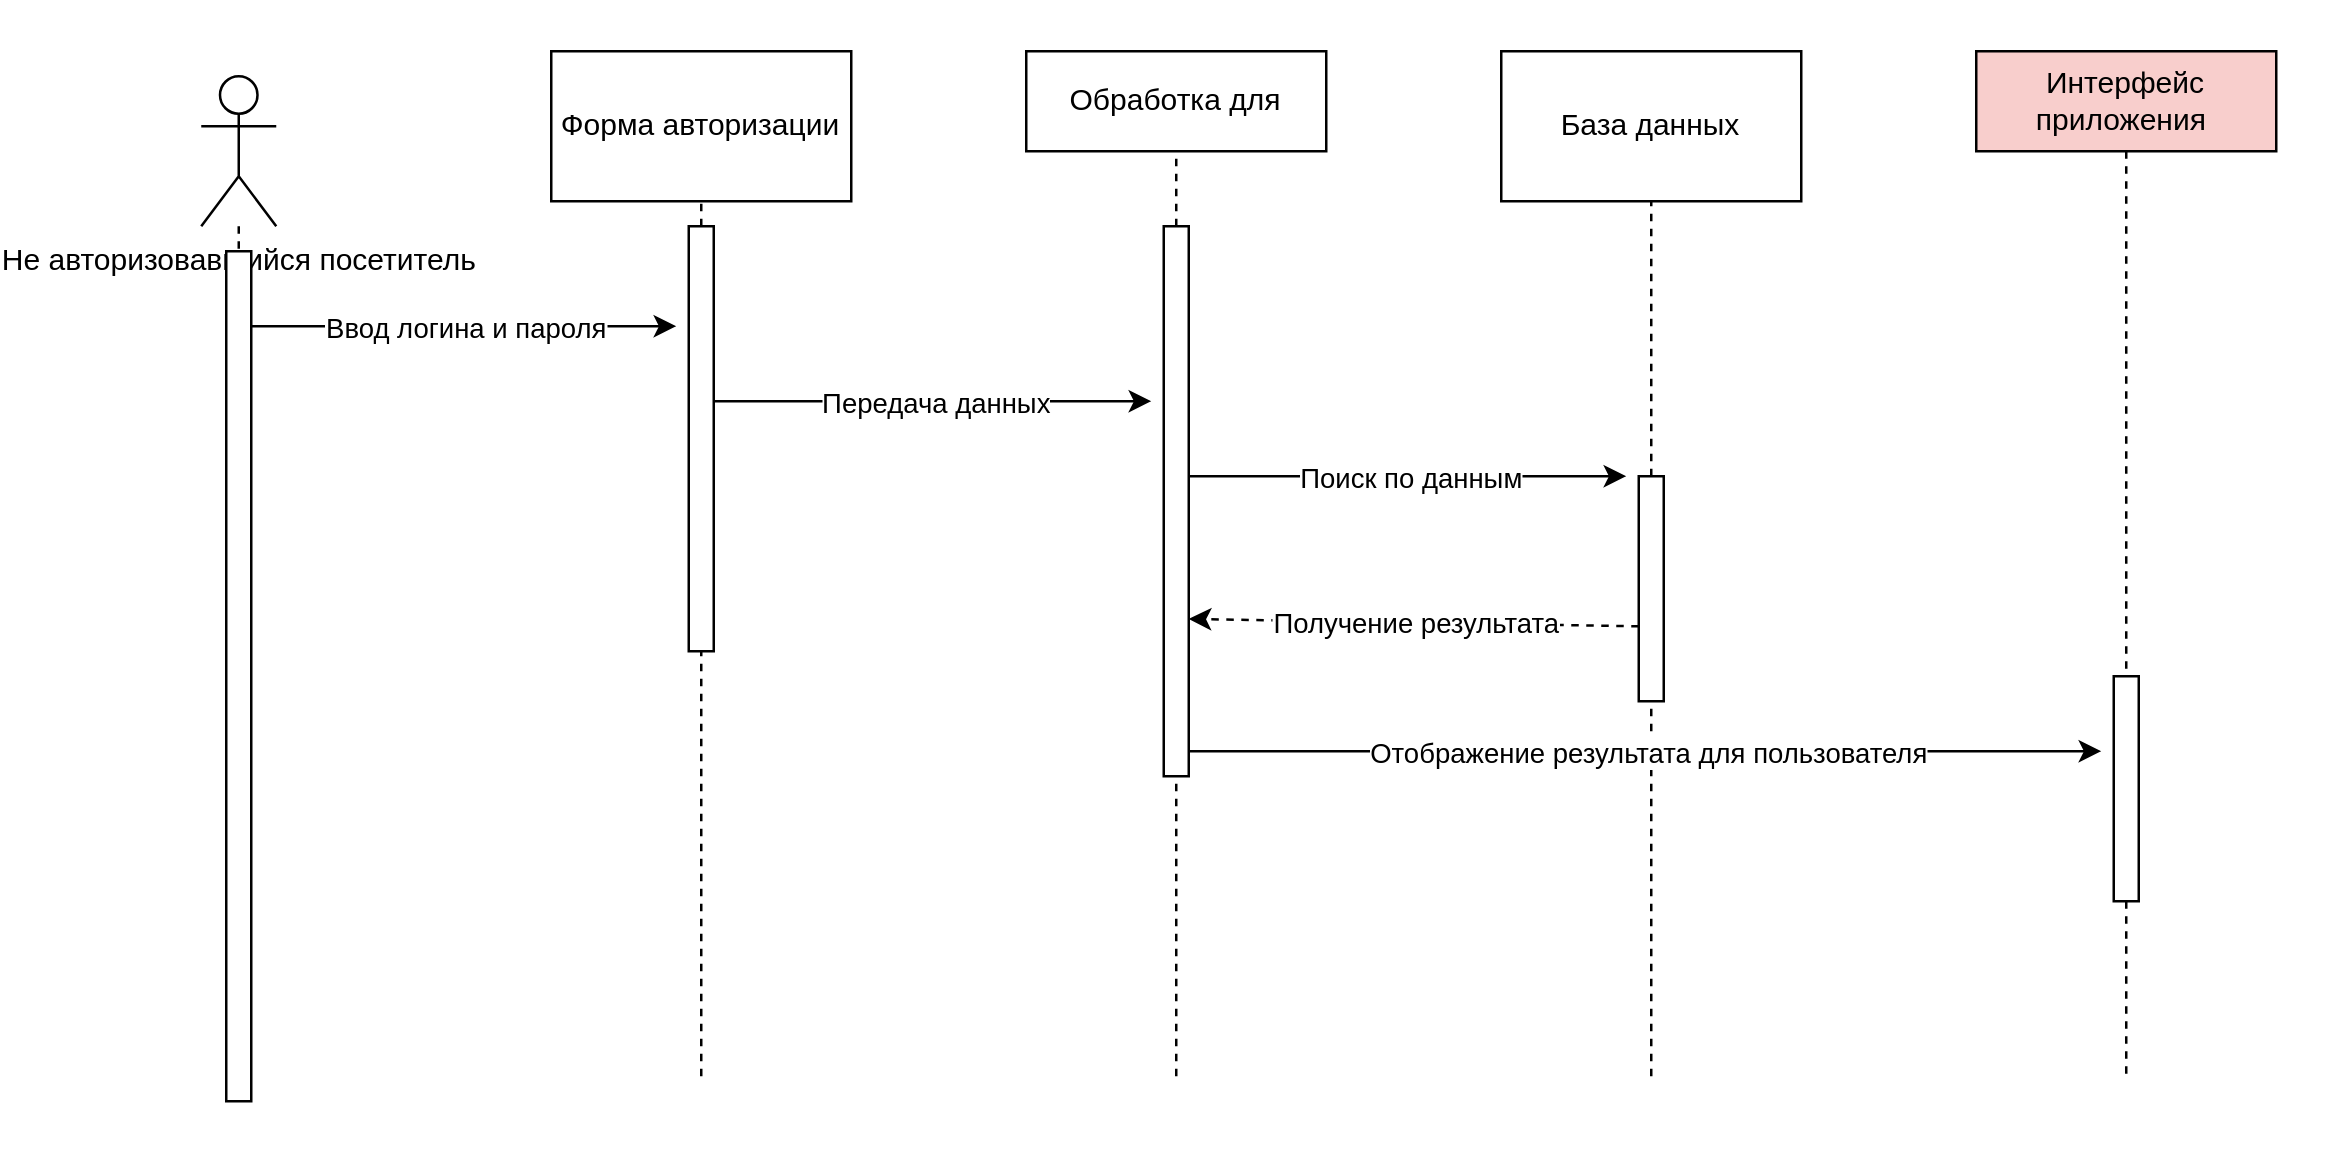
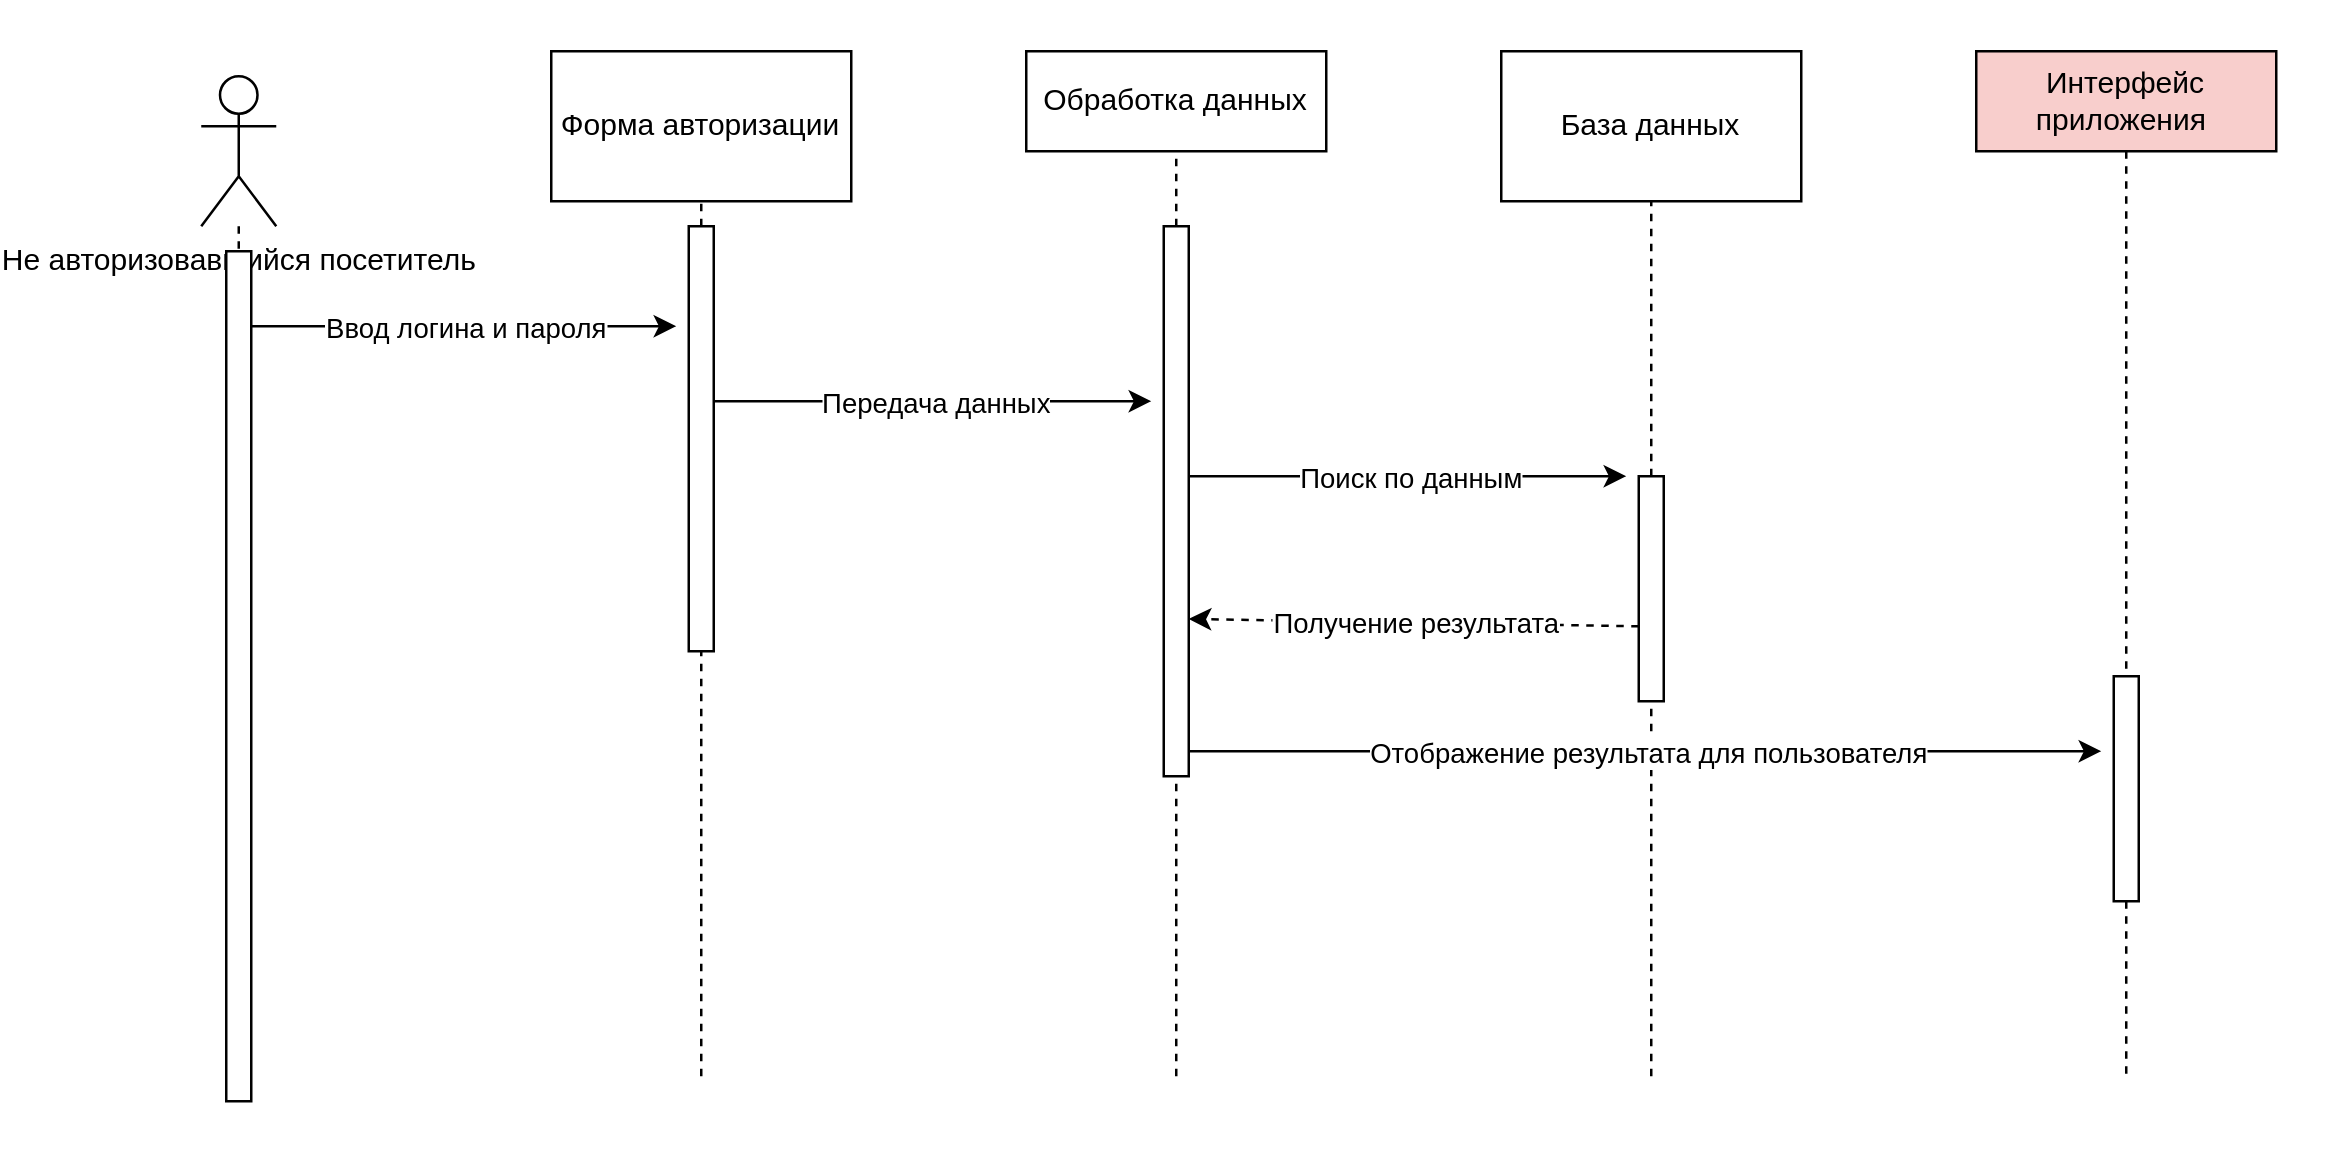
(1176, 101) -> (1176, 101)
